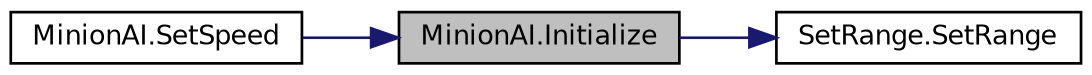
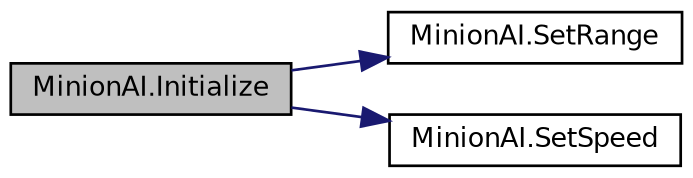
(337, 38) -> (327, 112)
(929, 38) -> (535, 38)
